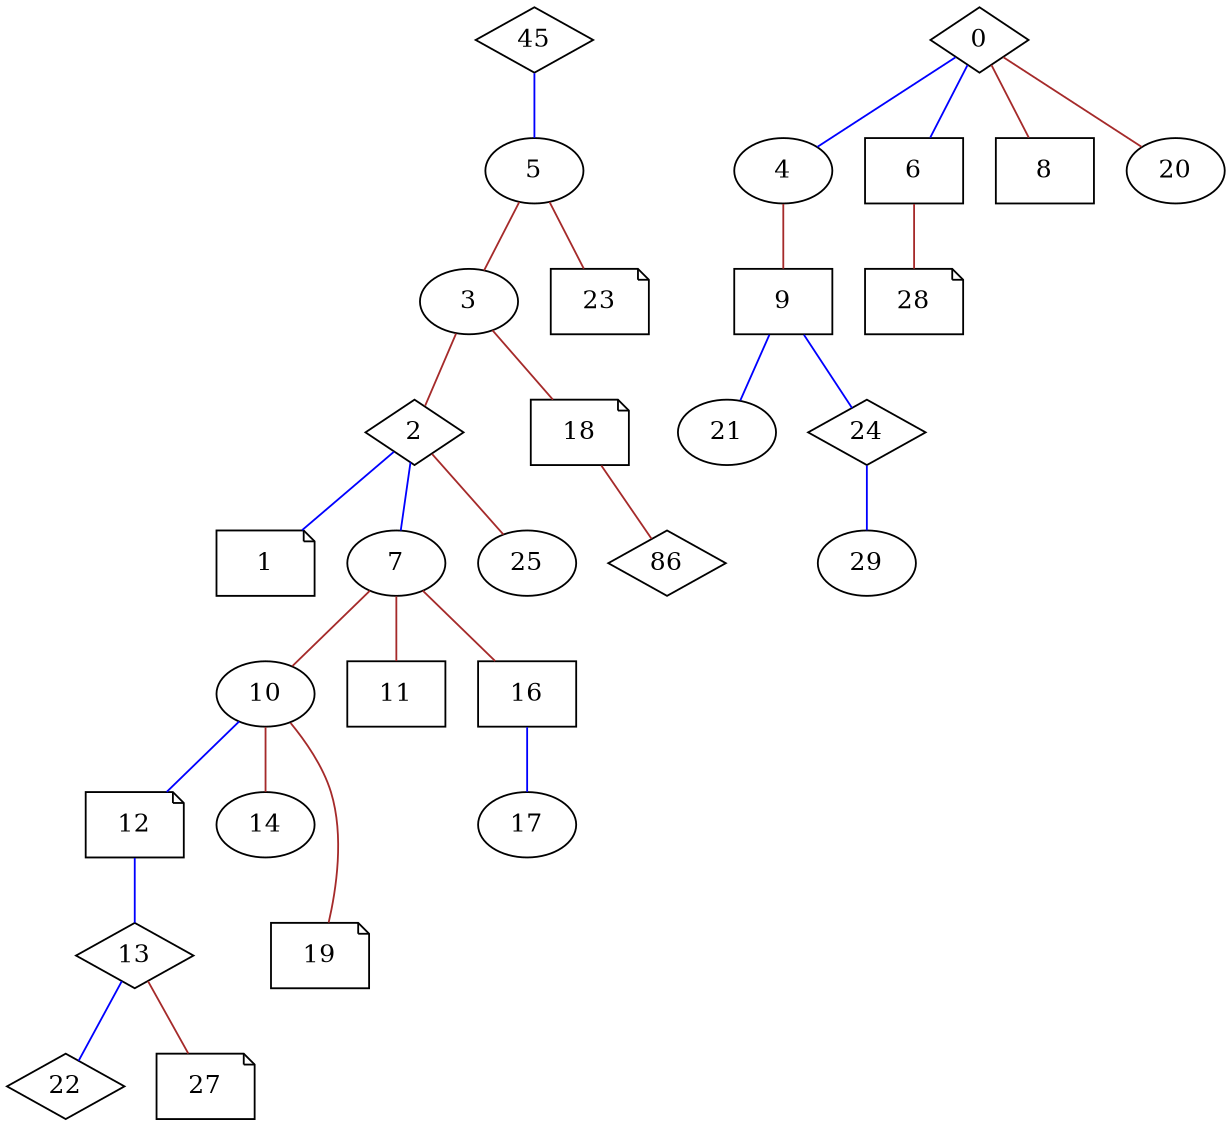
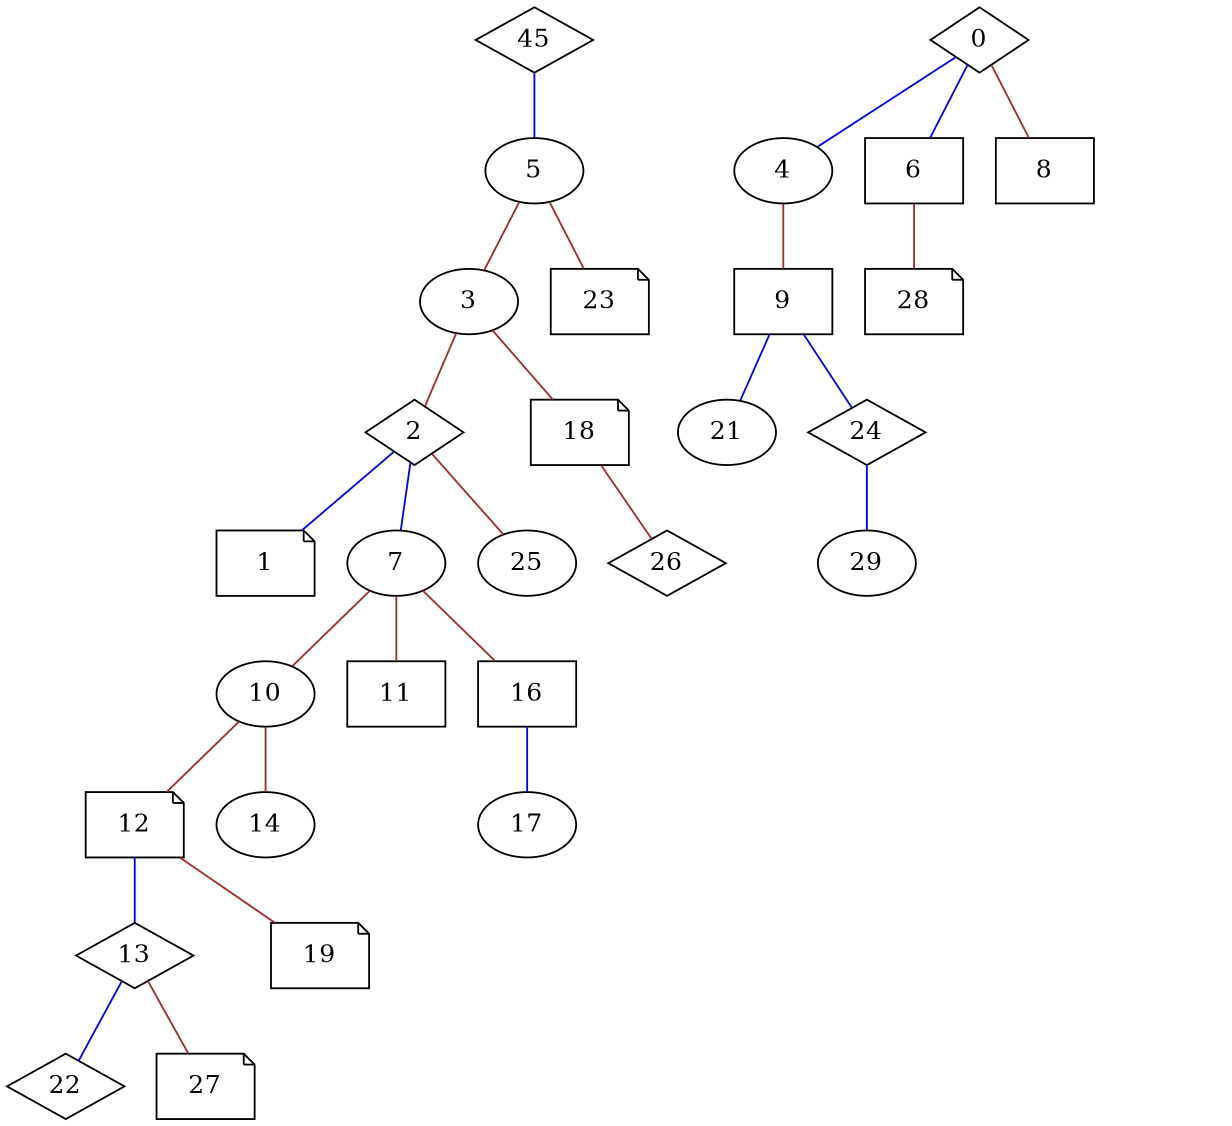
(1176, 171) -> none
(667, 563) -> (667, 563)
(203, 757) -> (203, 757)
(336, 817) -> (227, 890)
